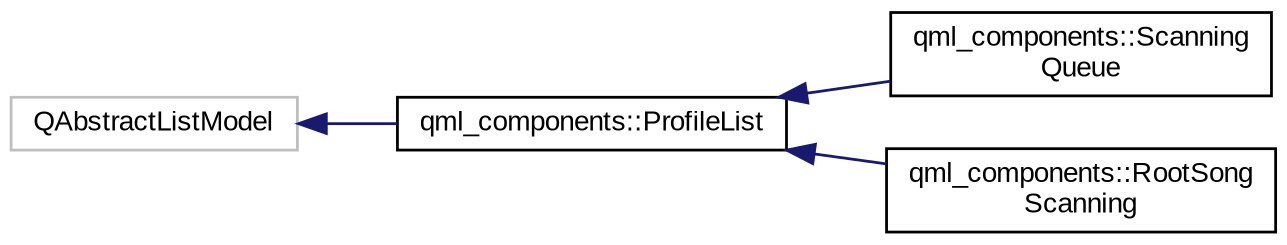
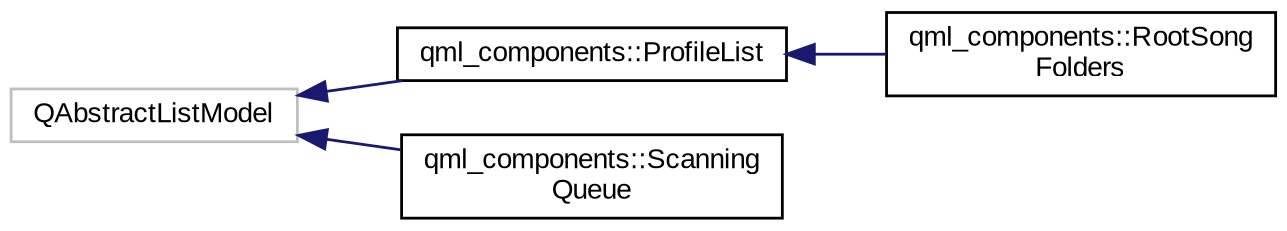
(849, 87) -> (364, 145)
(1081, 190) -> (1081, 54)
